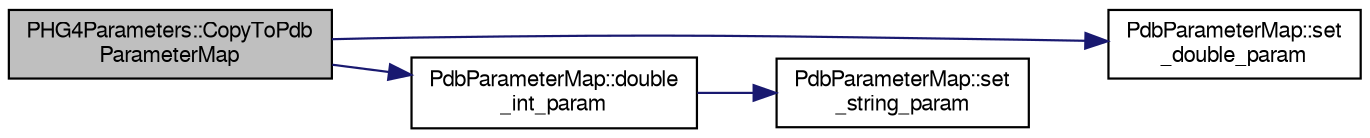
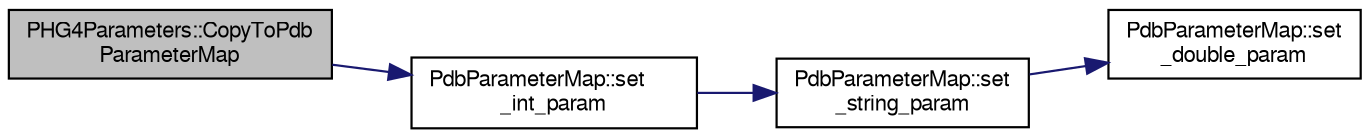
(709, 36) -> (1058, 70)
(554, 93) -> (554, 93)
